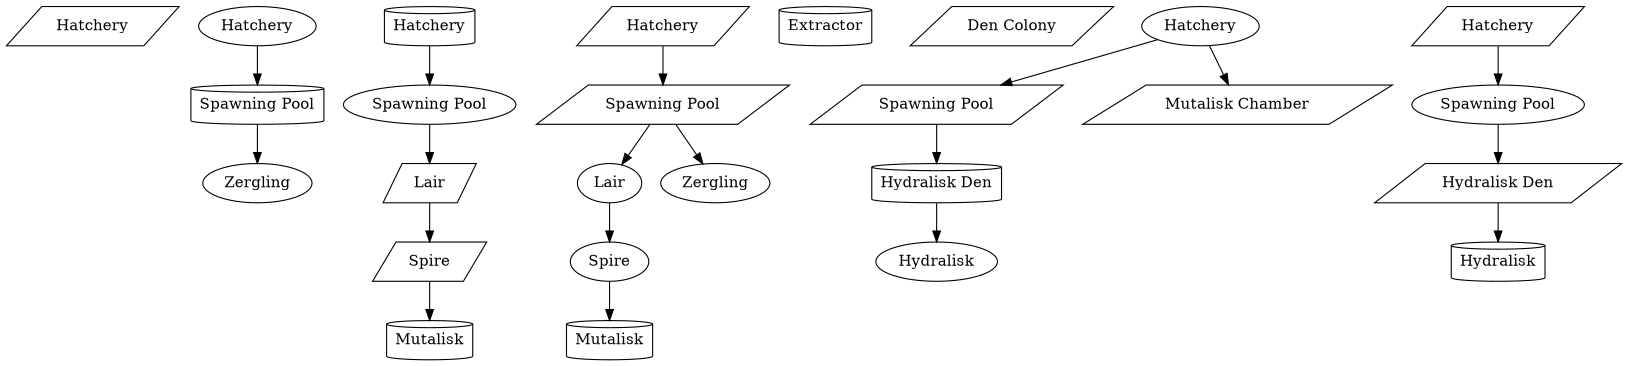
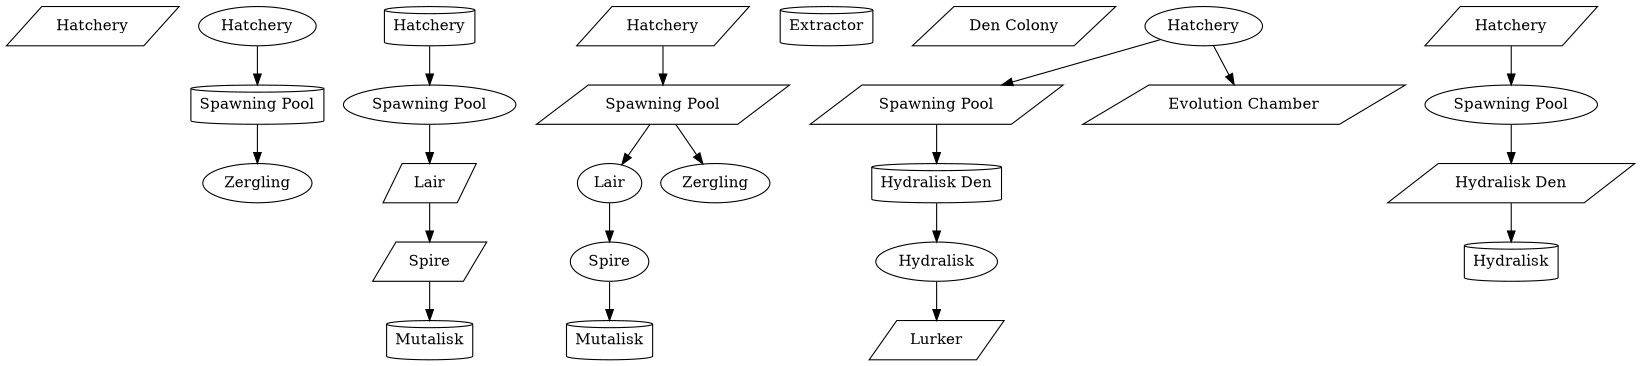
(1238, 105) -> (1244, 105)
none -> (937, 340)
